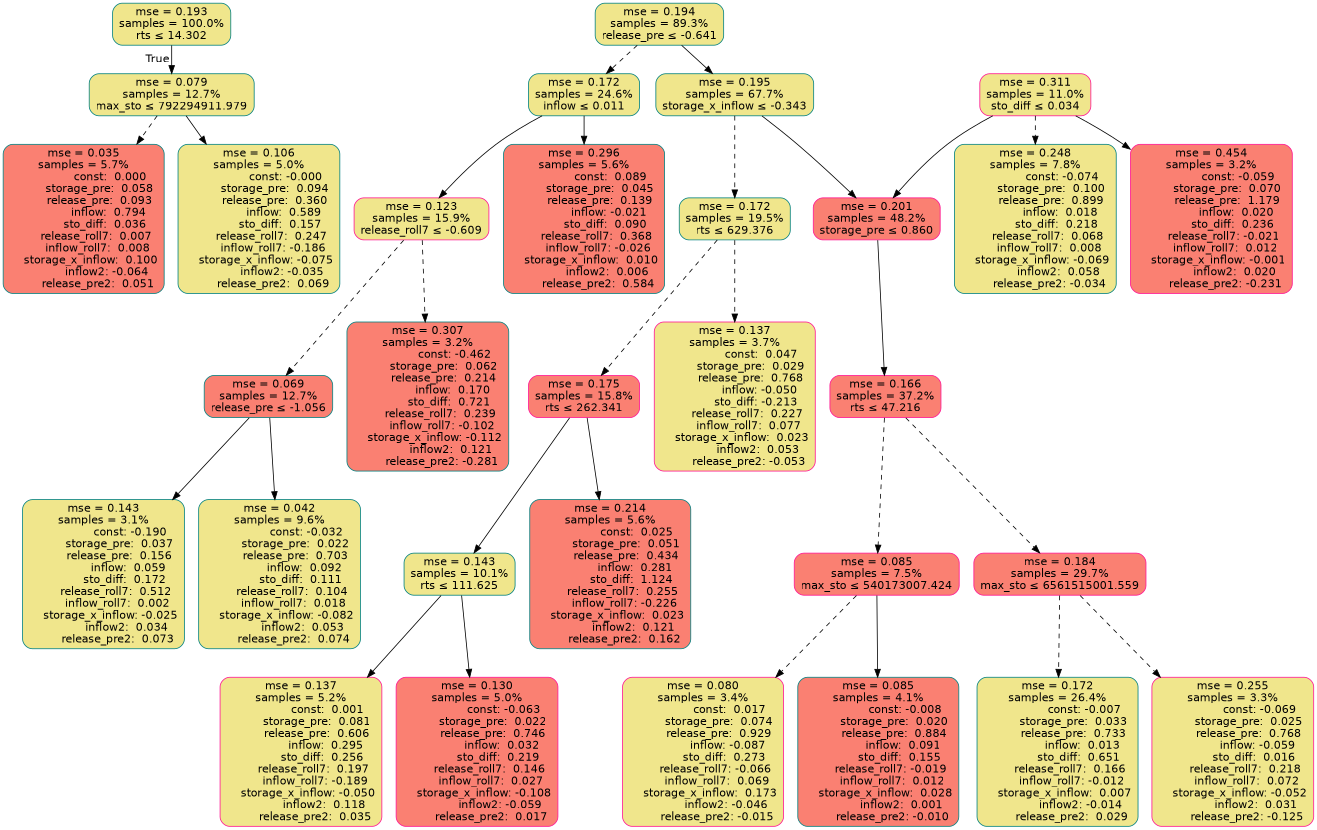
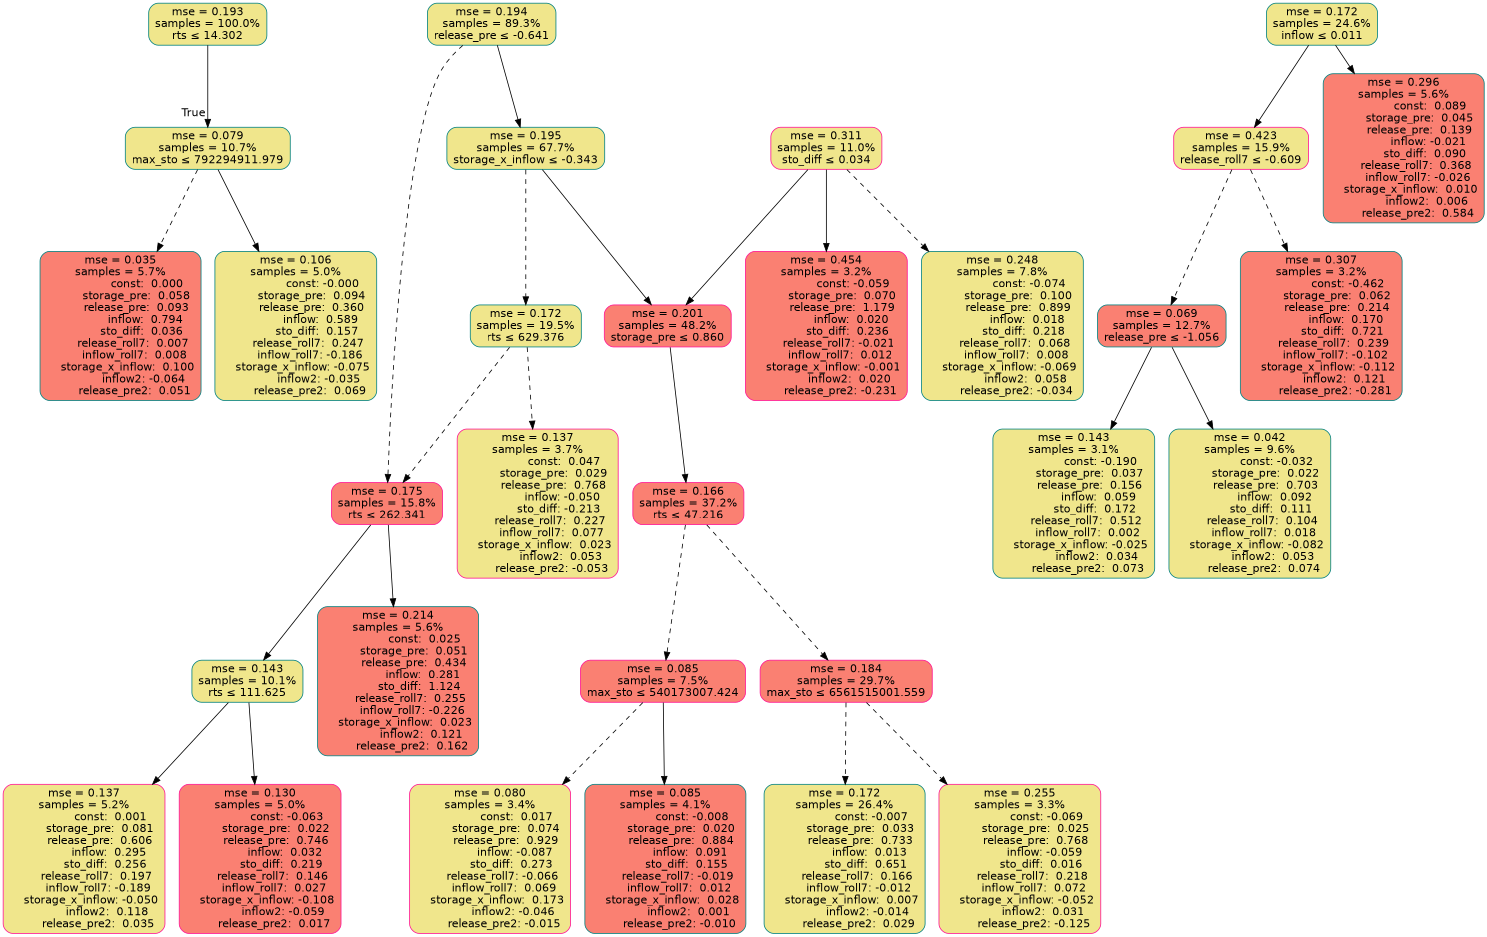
(625, 57) -> (403, 254)
(172, 95) -> (208, 148)
(422, 219) -> (1241, 148)
